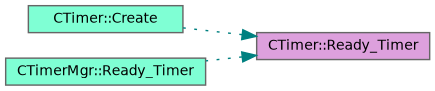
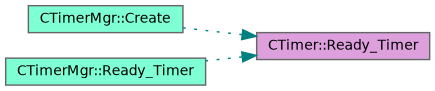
(106, 19) -> (106, 19)
